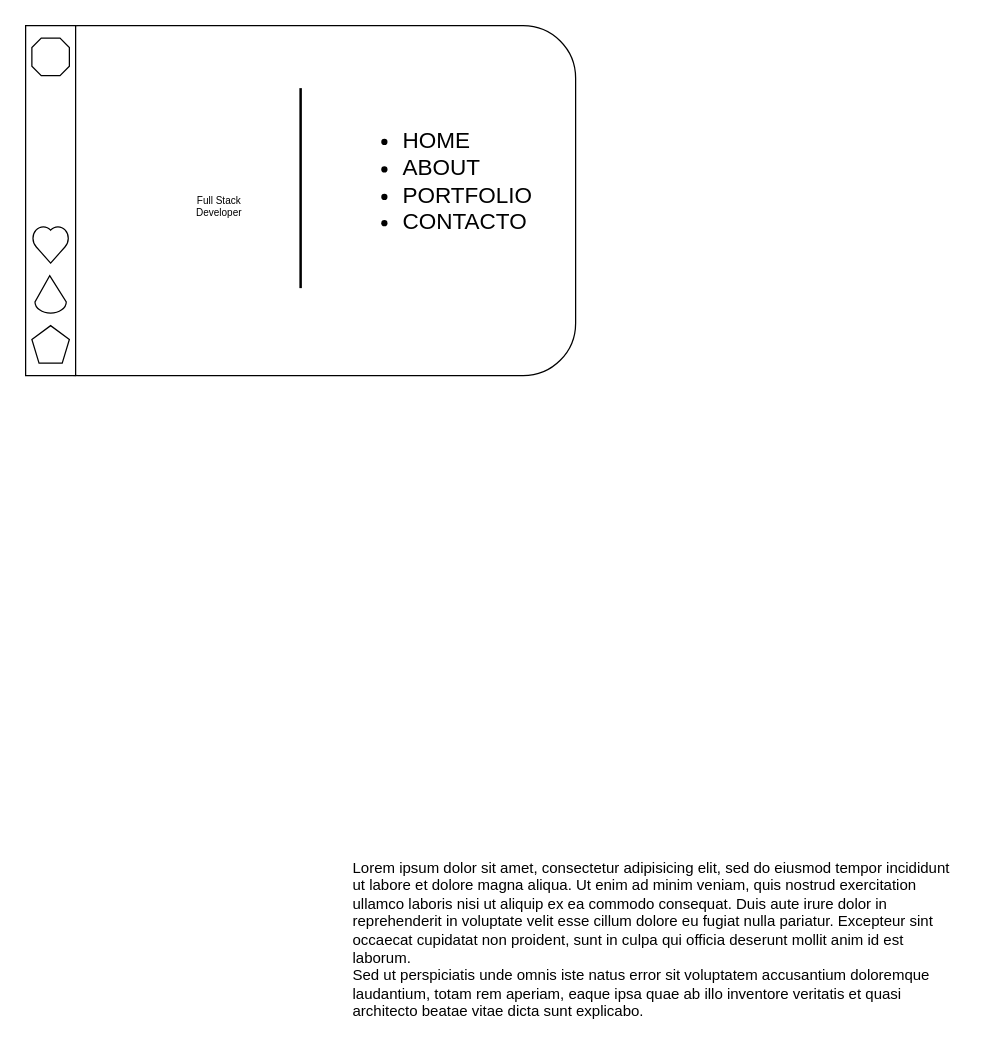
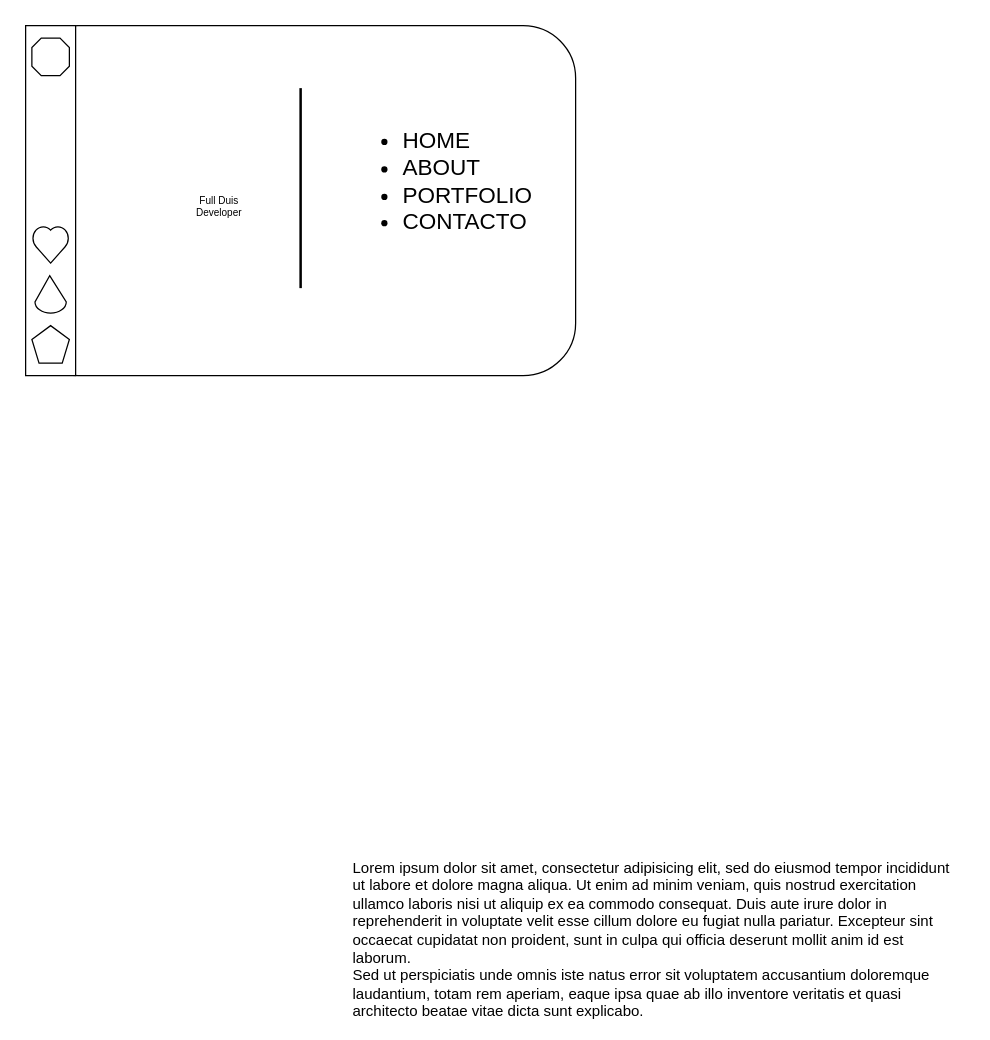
(219, 207) -> (219, 207)
